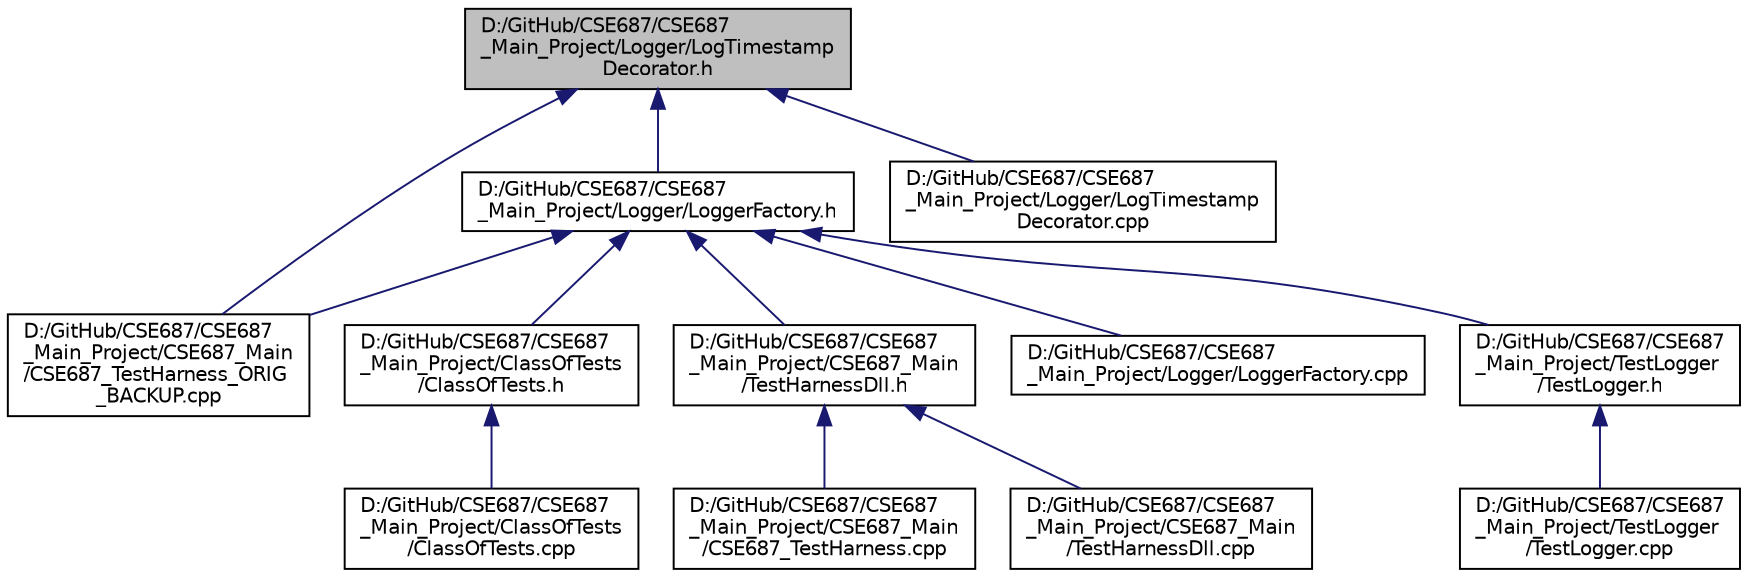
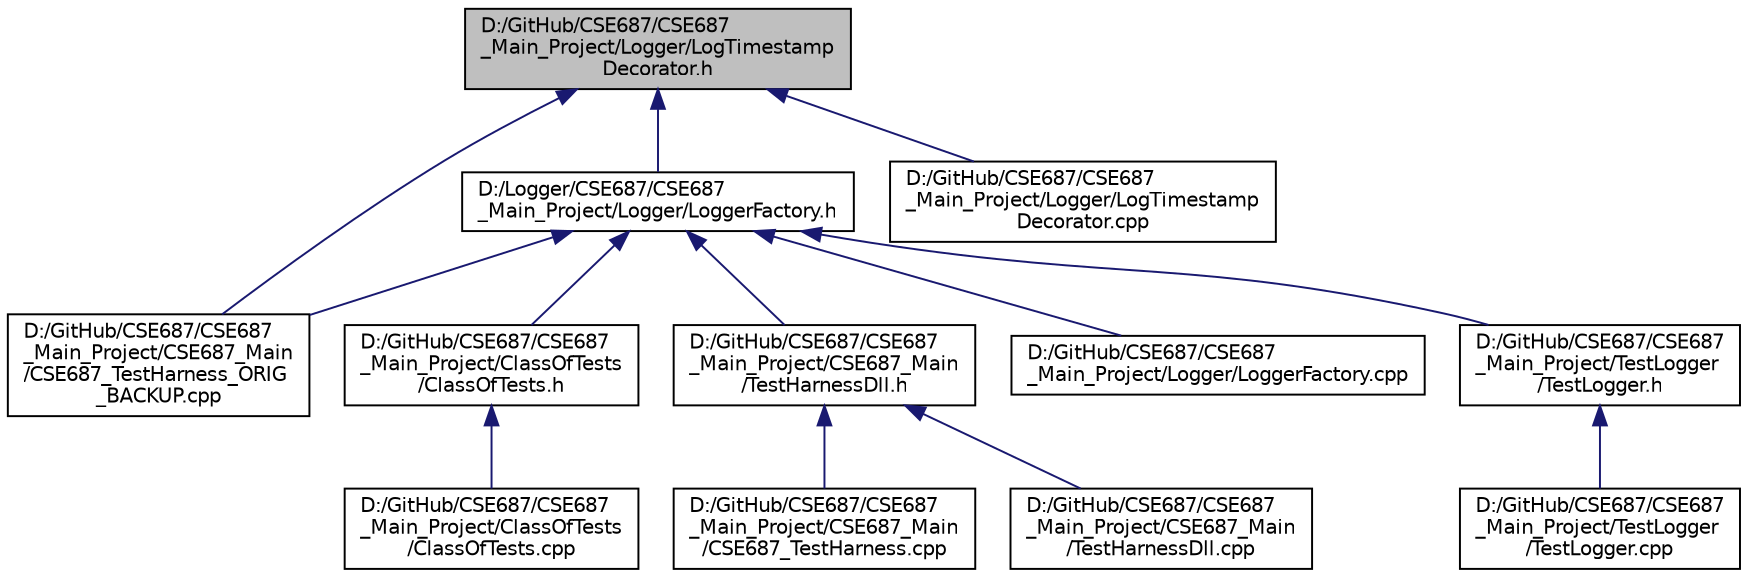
(658, 202) -> (658, 202)
